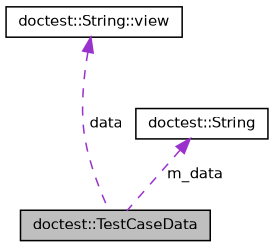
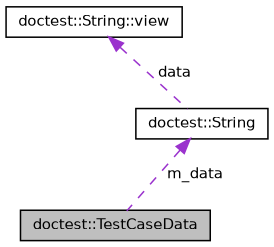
(84, 133) -> (154, 78)
